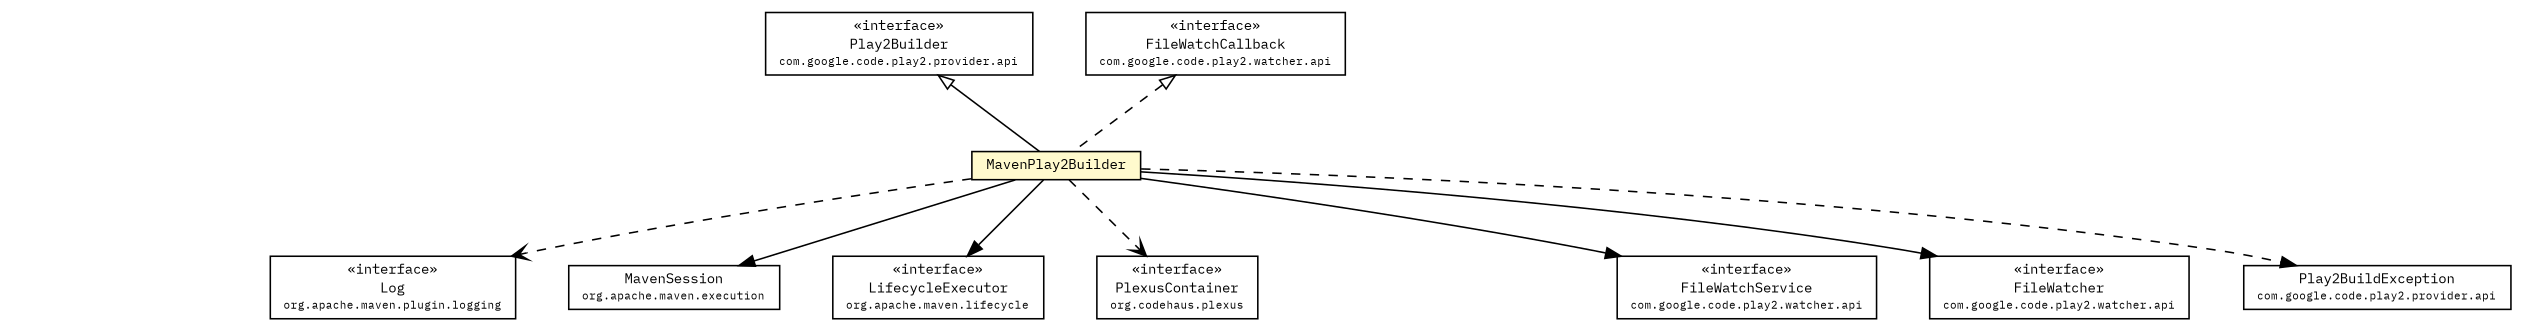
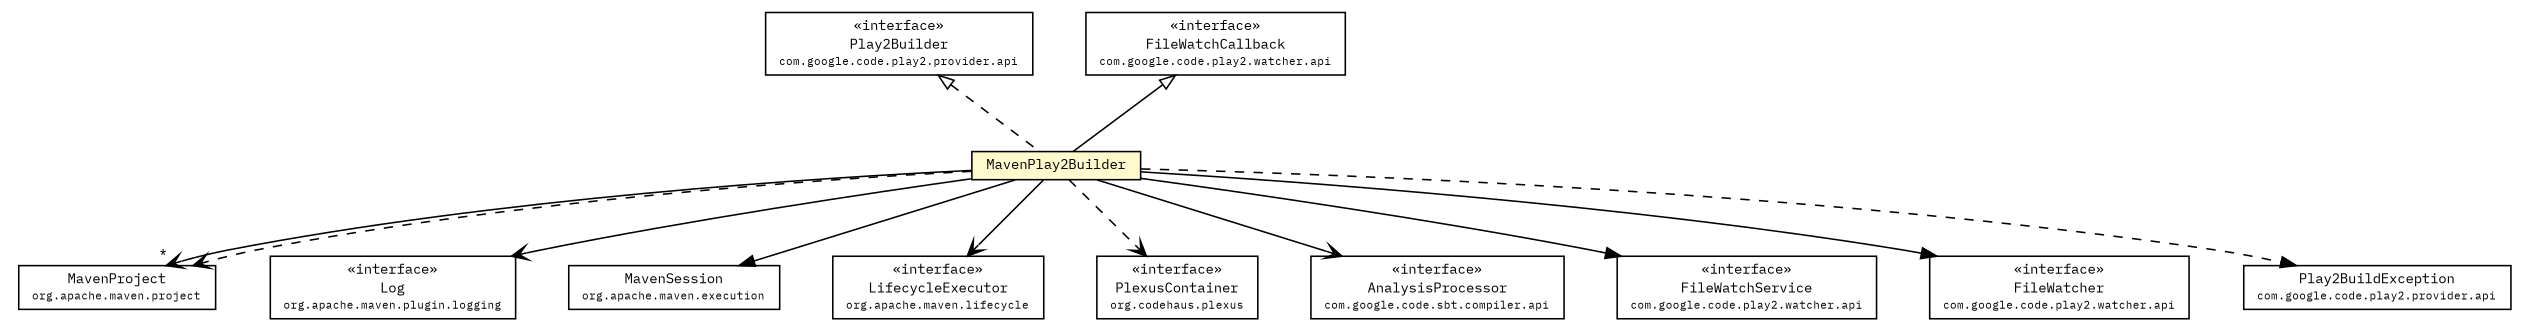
(995, 118) -> (995, 118)
(1118, 118) -> (1118, 118)
(1011, 212) -> (1011, 212)
(749, 213) -> (749, 213)
none -> (117, 288)
none -> (1438, 288)
